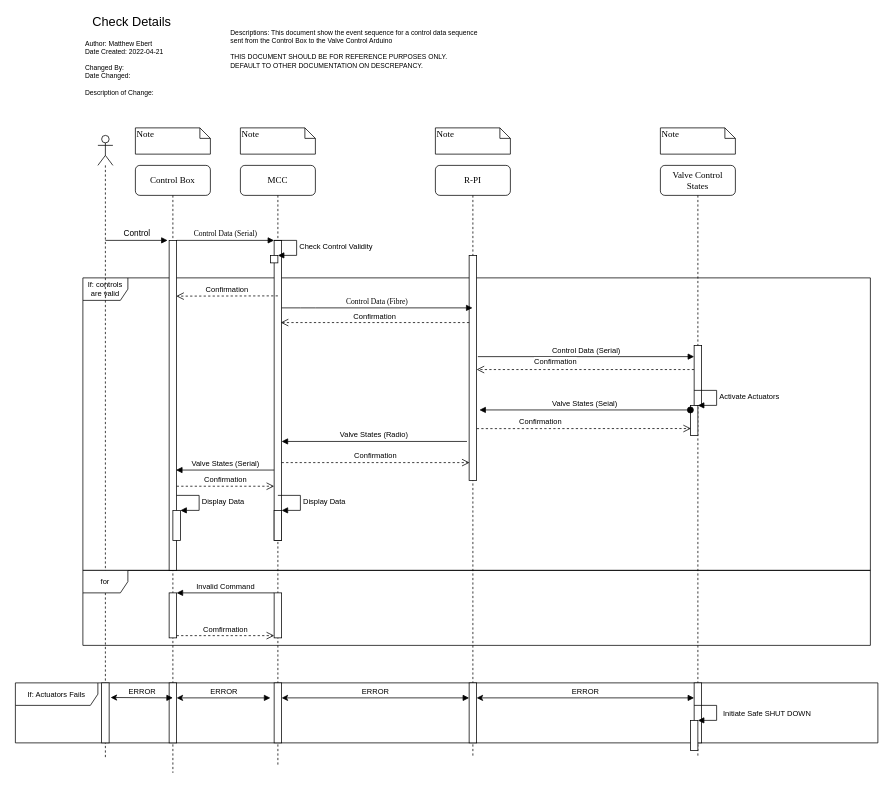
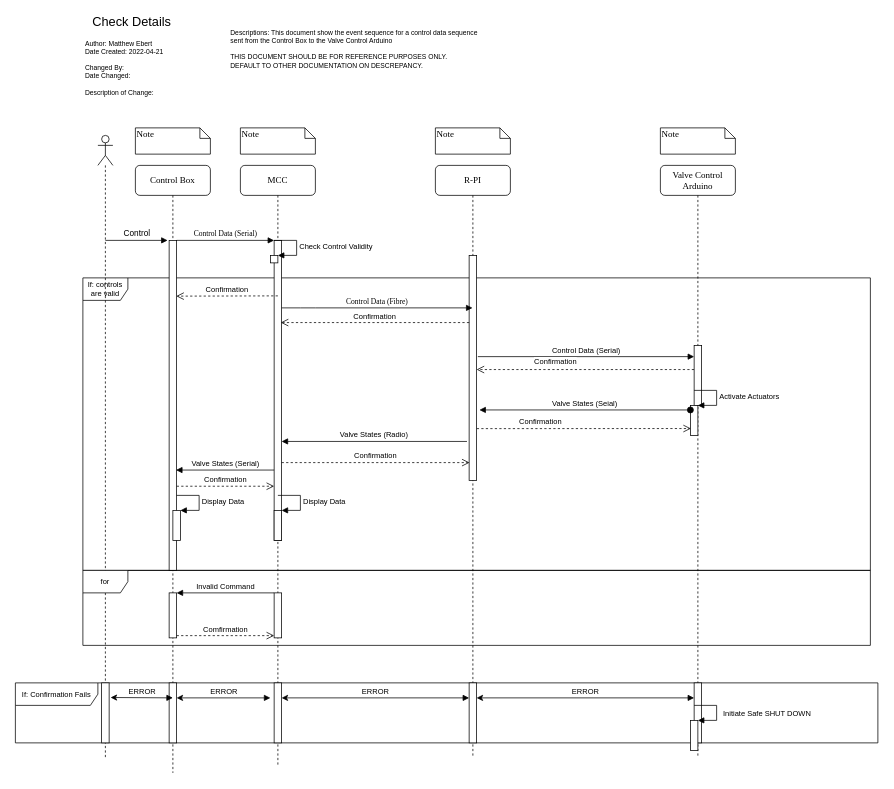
(698, 180) -> (698, 180)
(57, 694) -> (57, 694)
